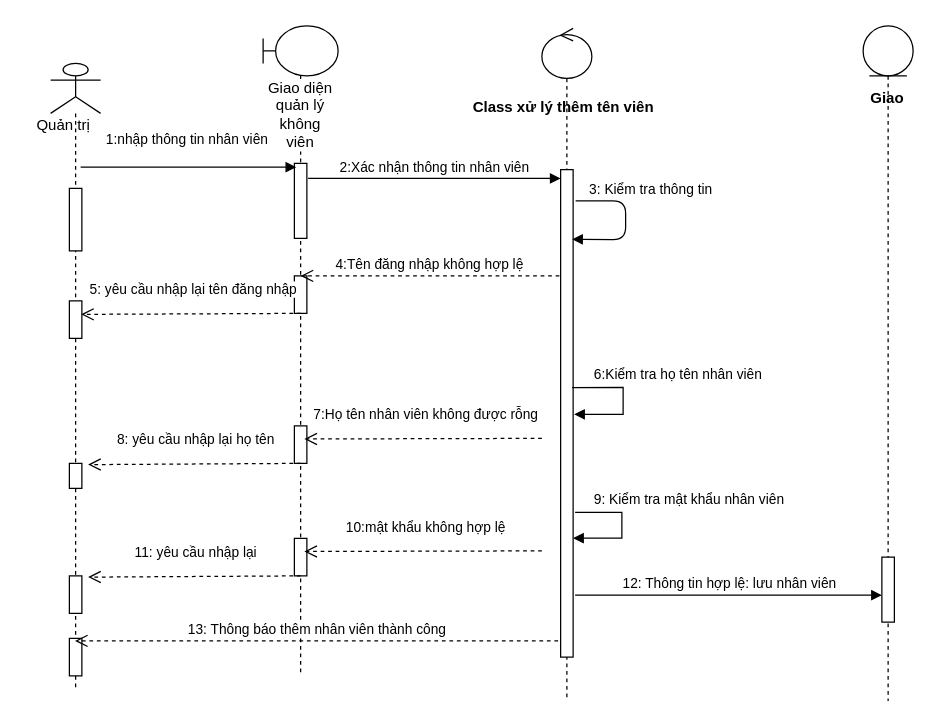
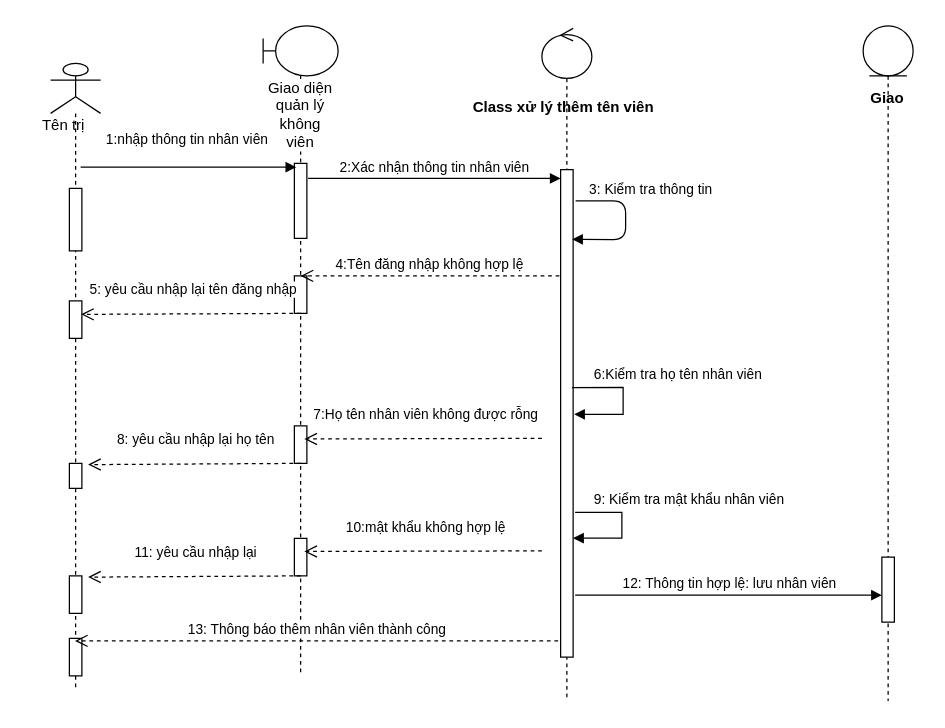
(64, 126) -> (64, 126)
